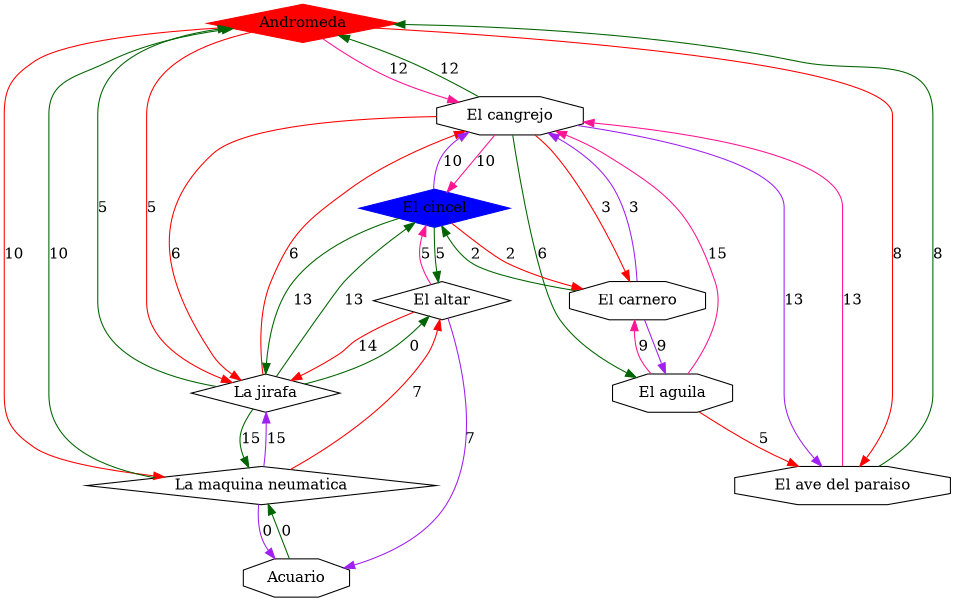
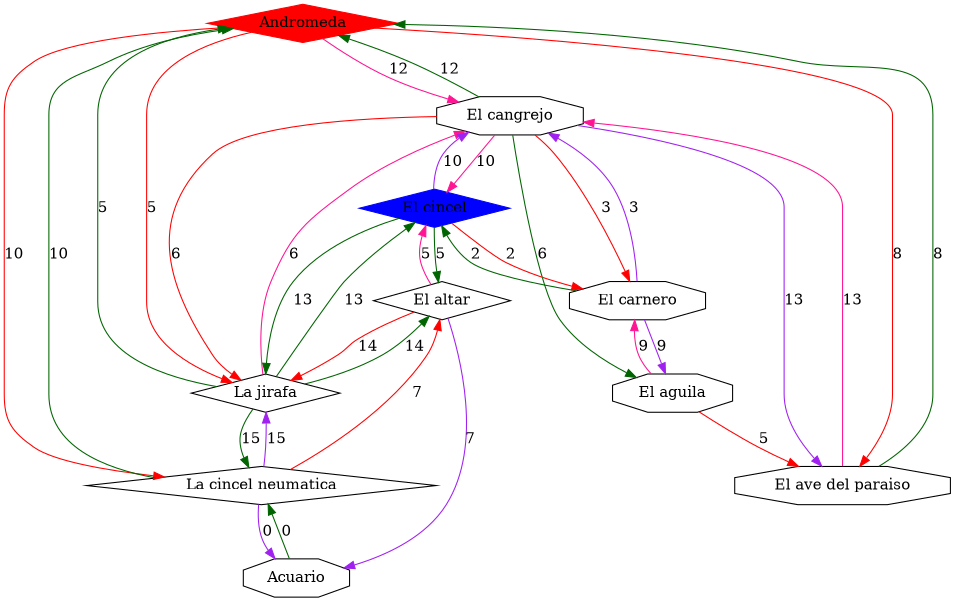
(311, 220) -> (311, 220)
(691, 228) -> none
(415, 347) -> (415, 347)
(261, 486) -> (261, 486)
